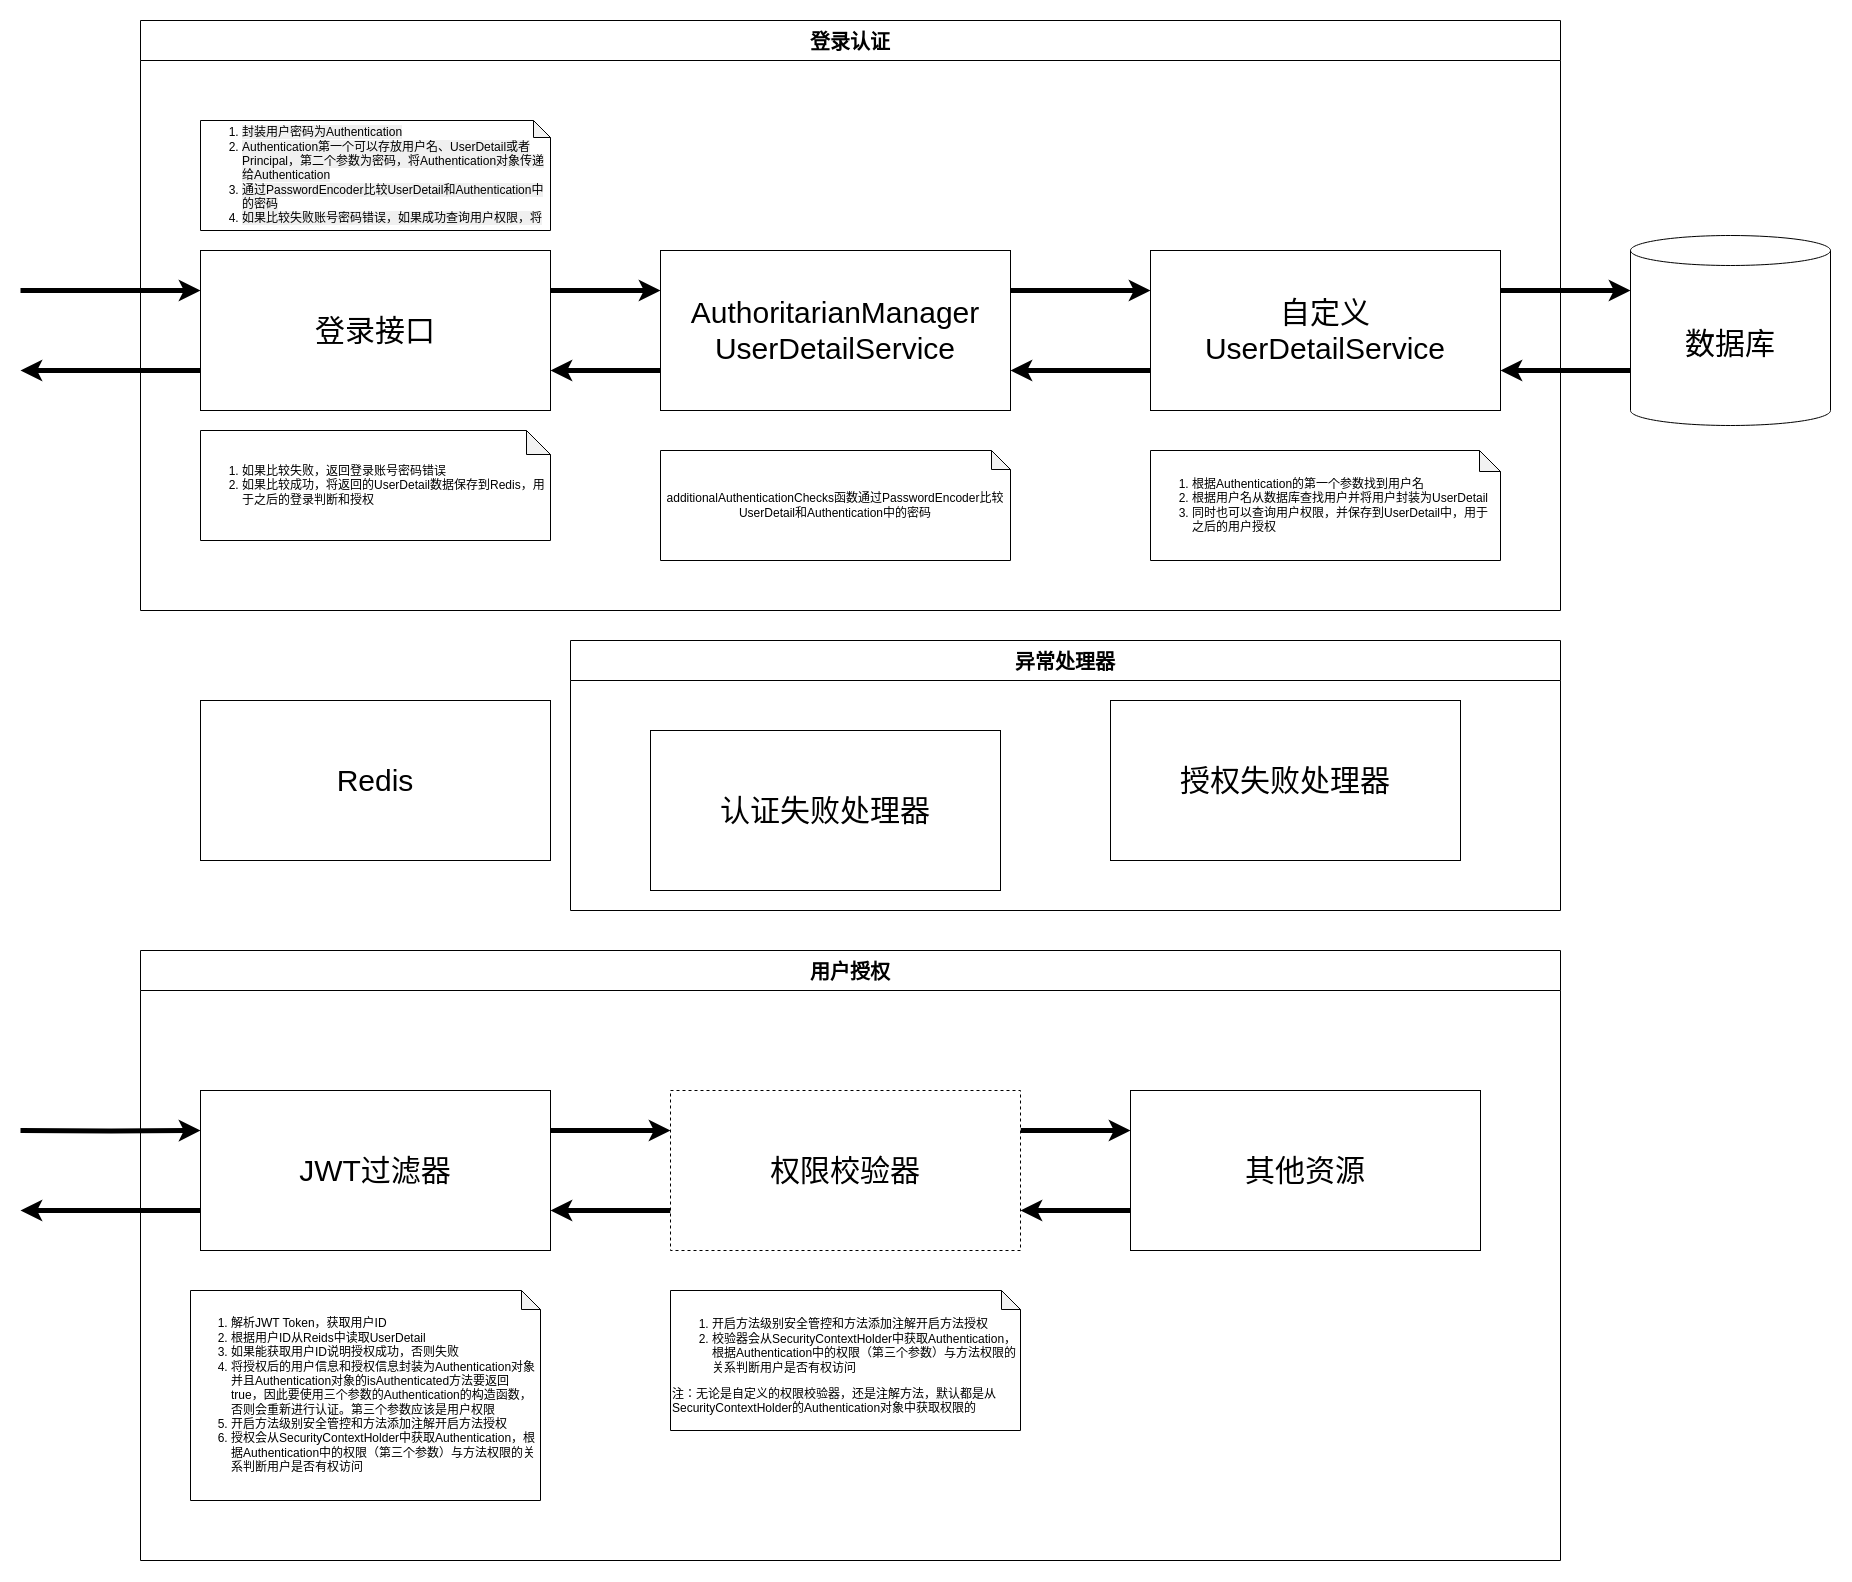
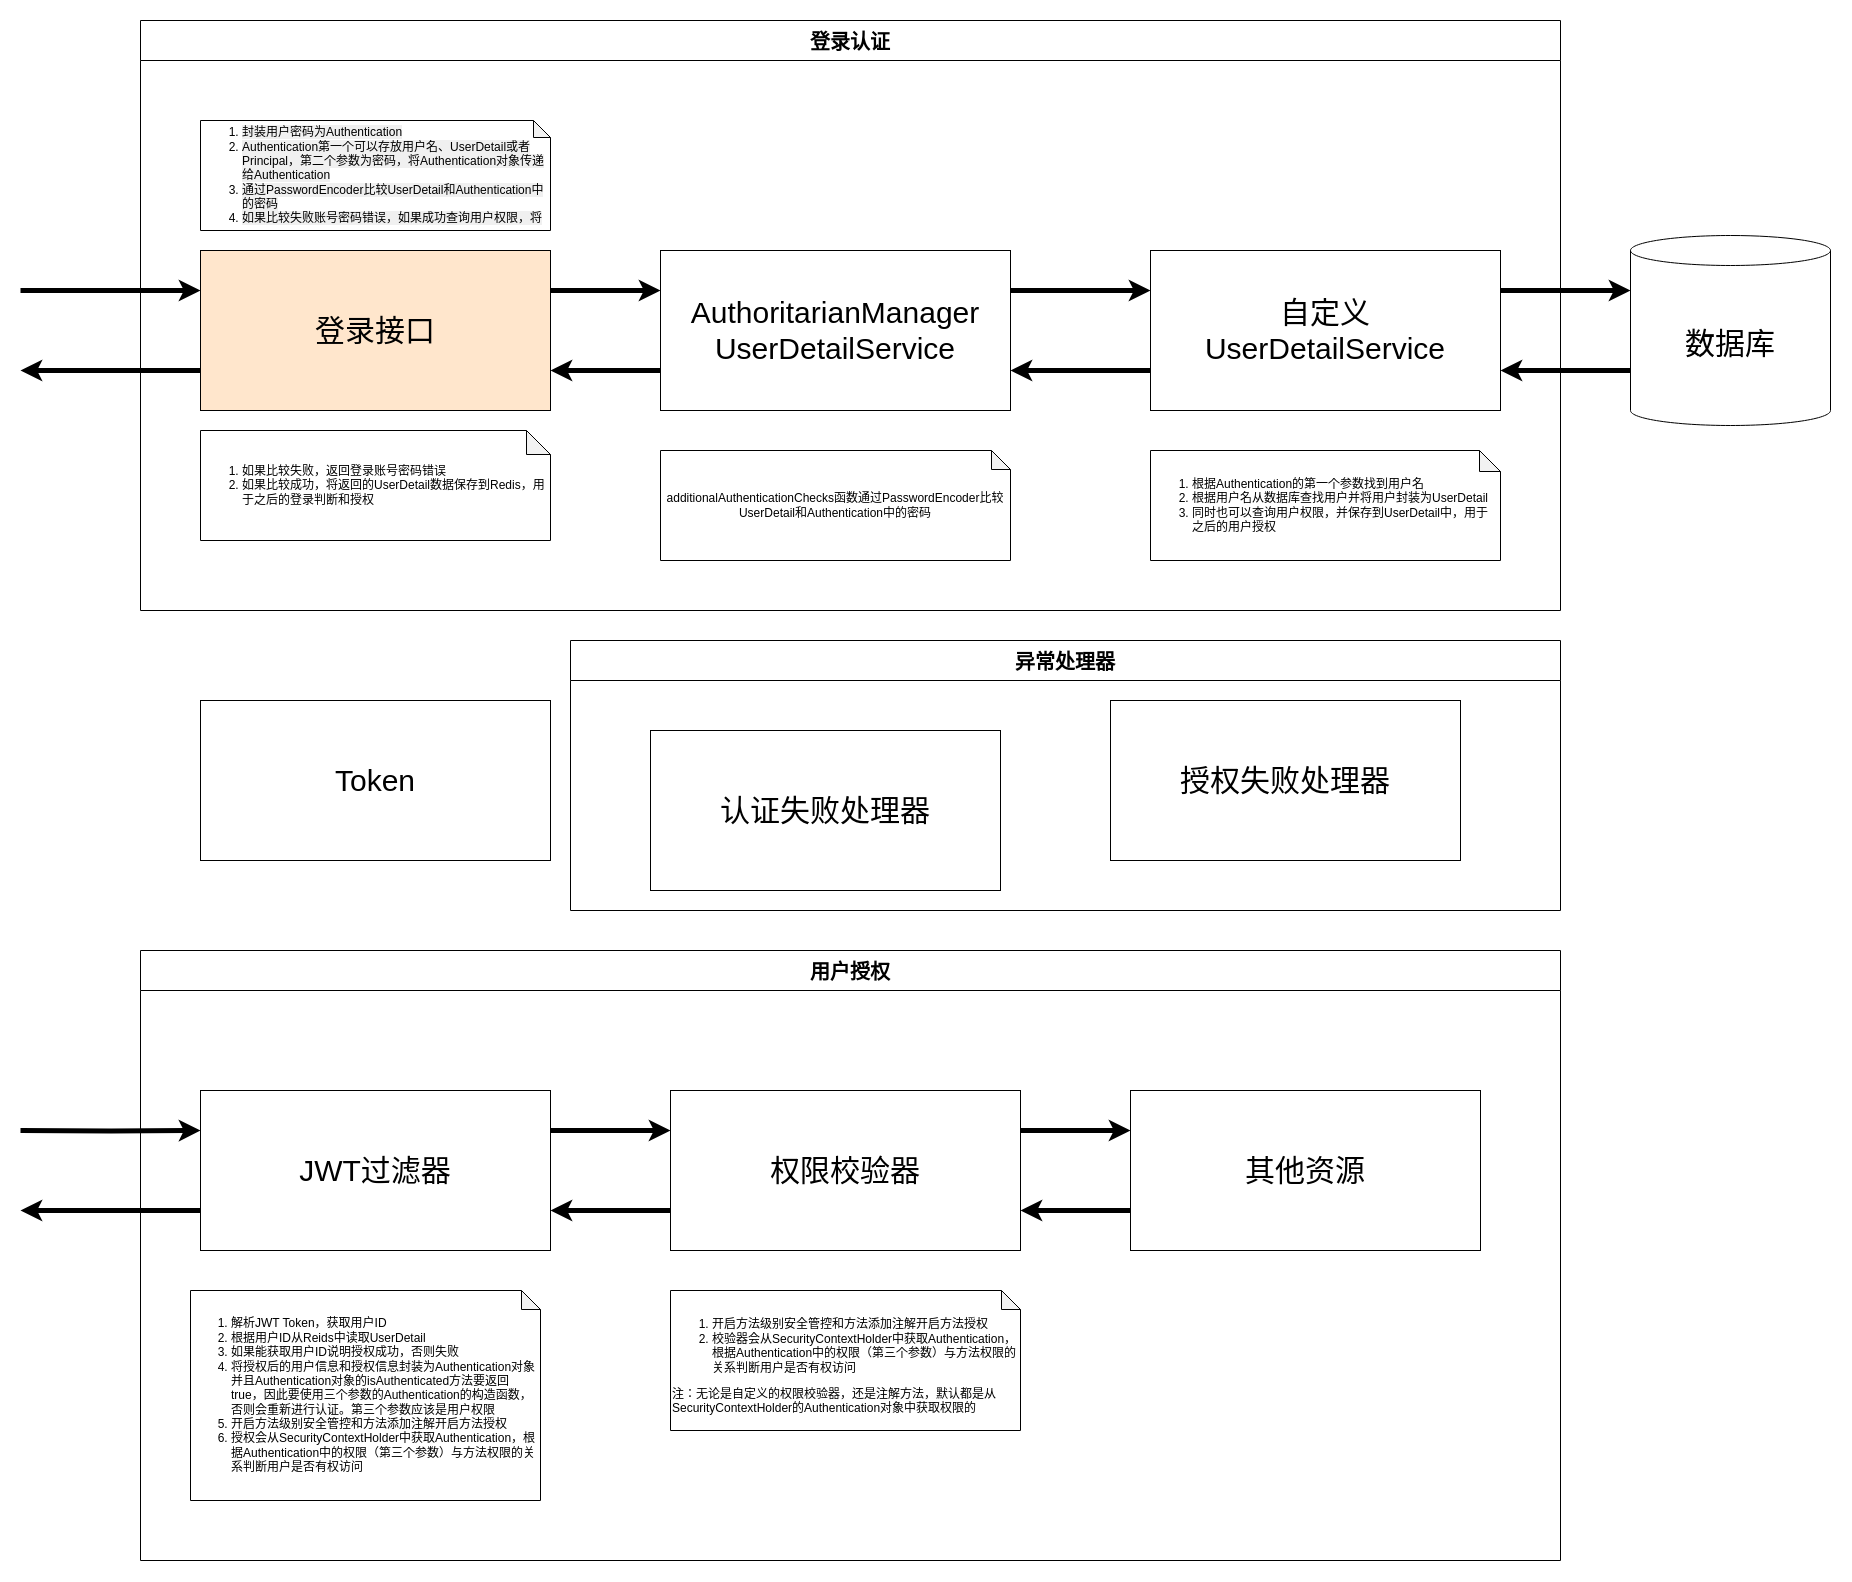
(376, 331) -> (376, 331)
(376, 781) -> (376, 781)
(846, 1171) -> (846, 1171)
